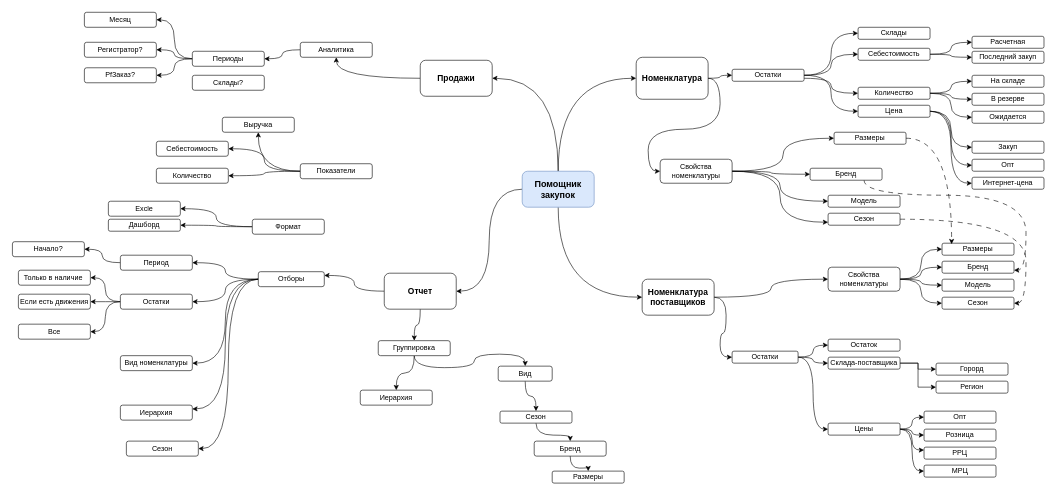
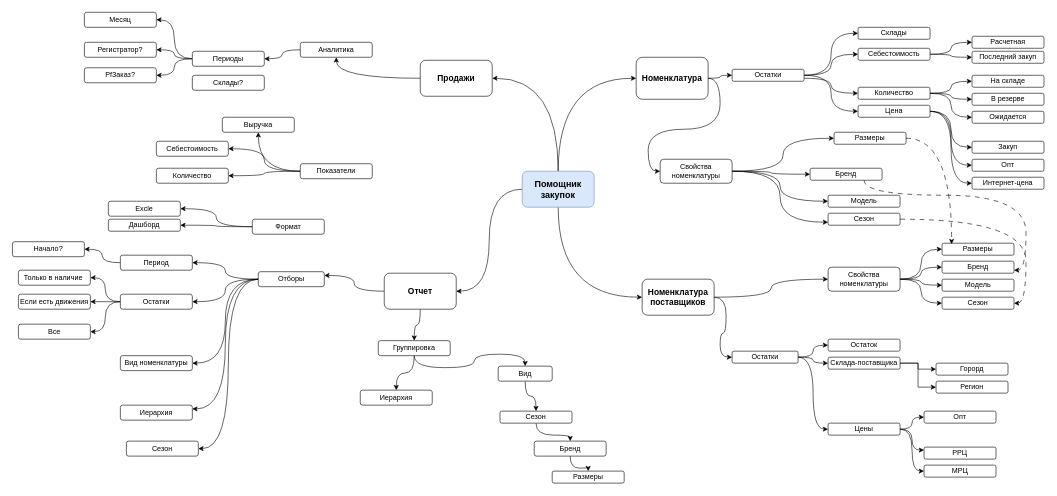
(913, 434) -> none
(960, 435) -> none
